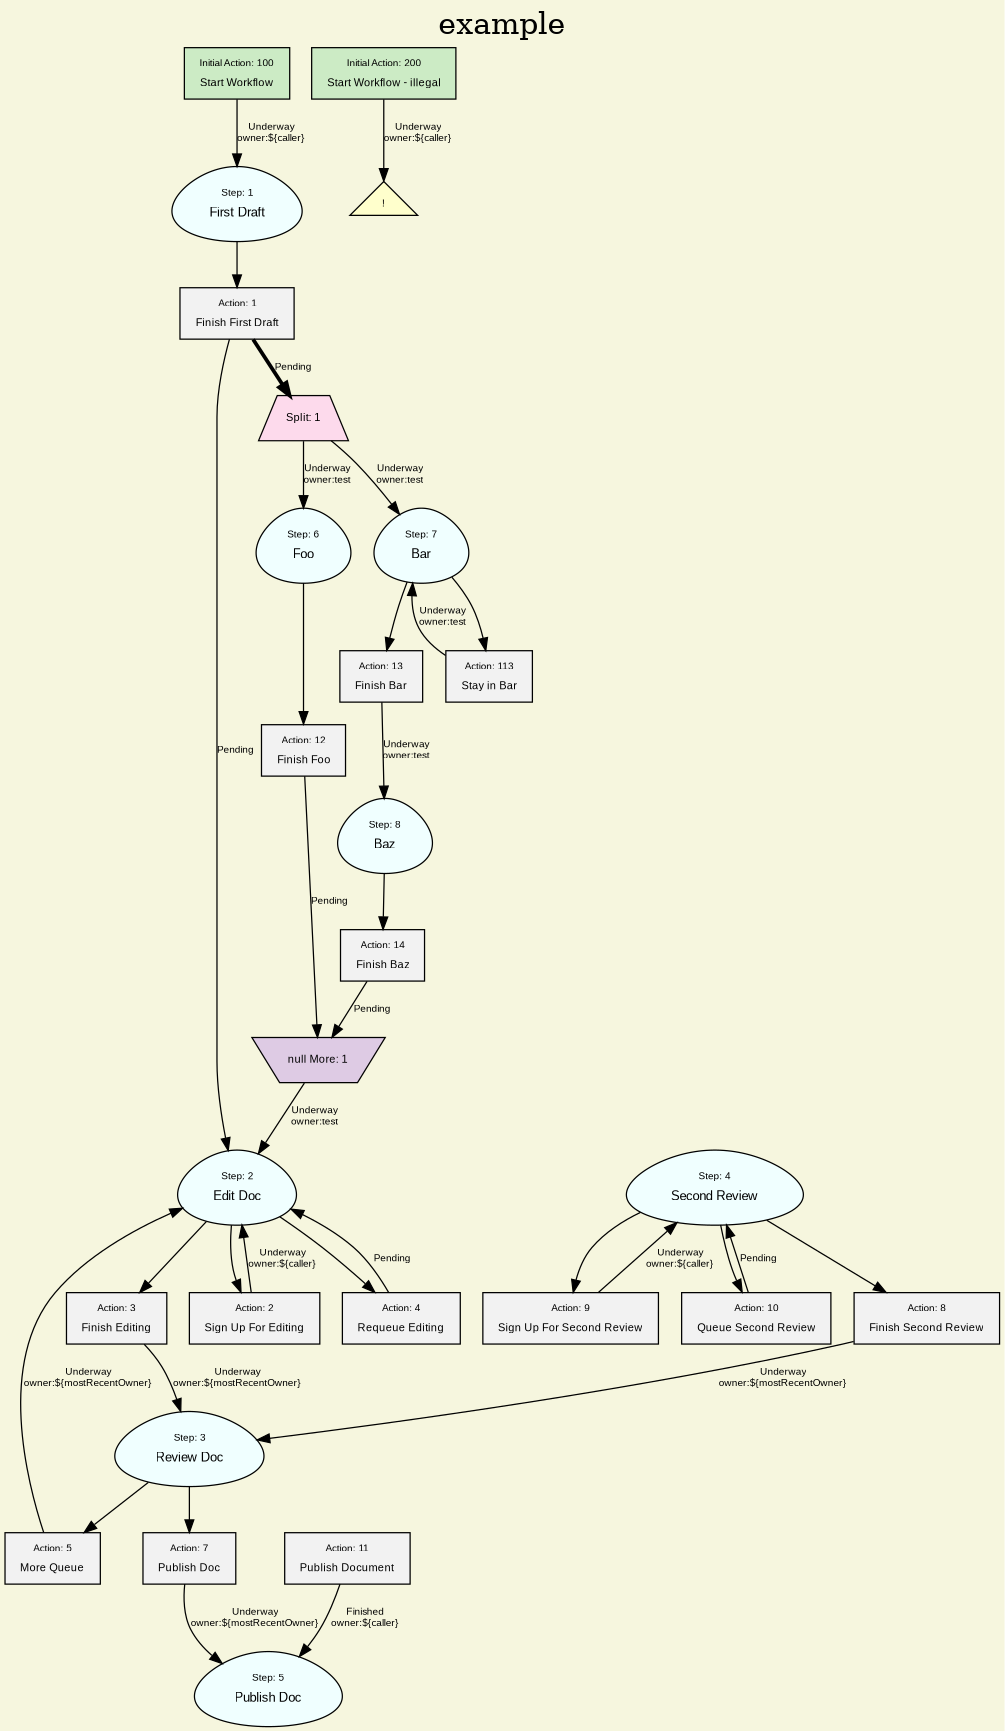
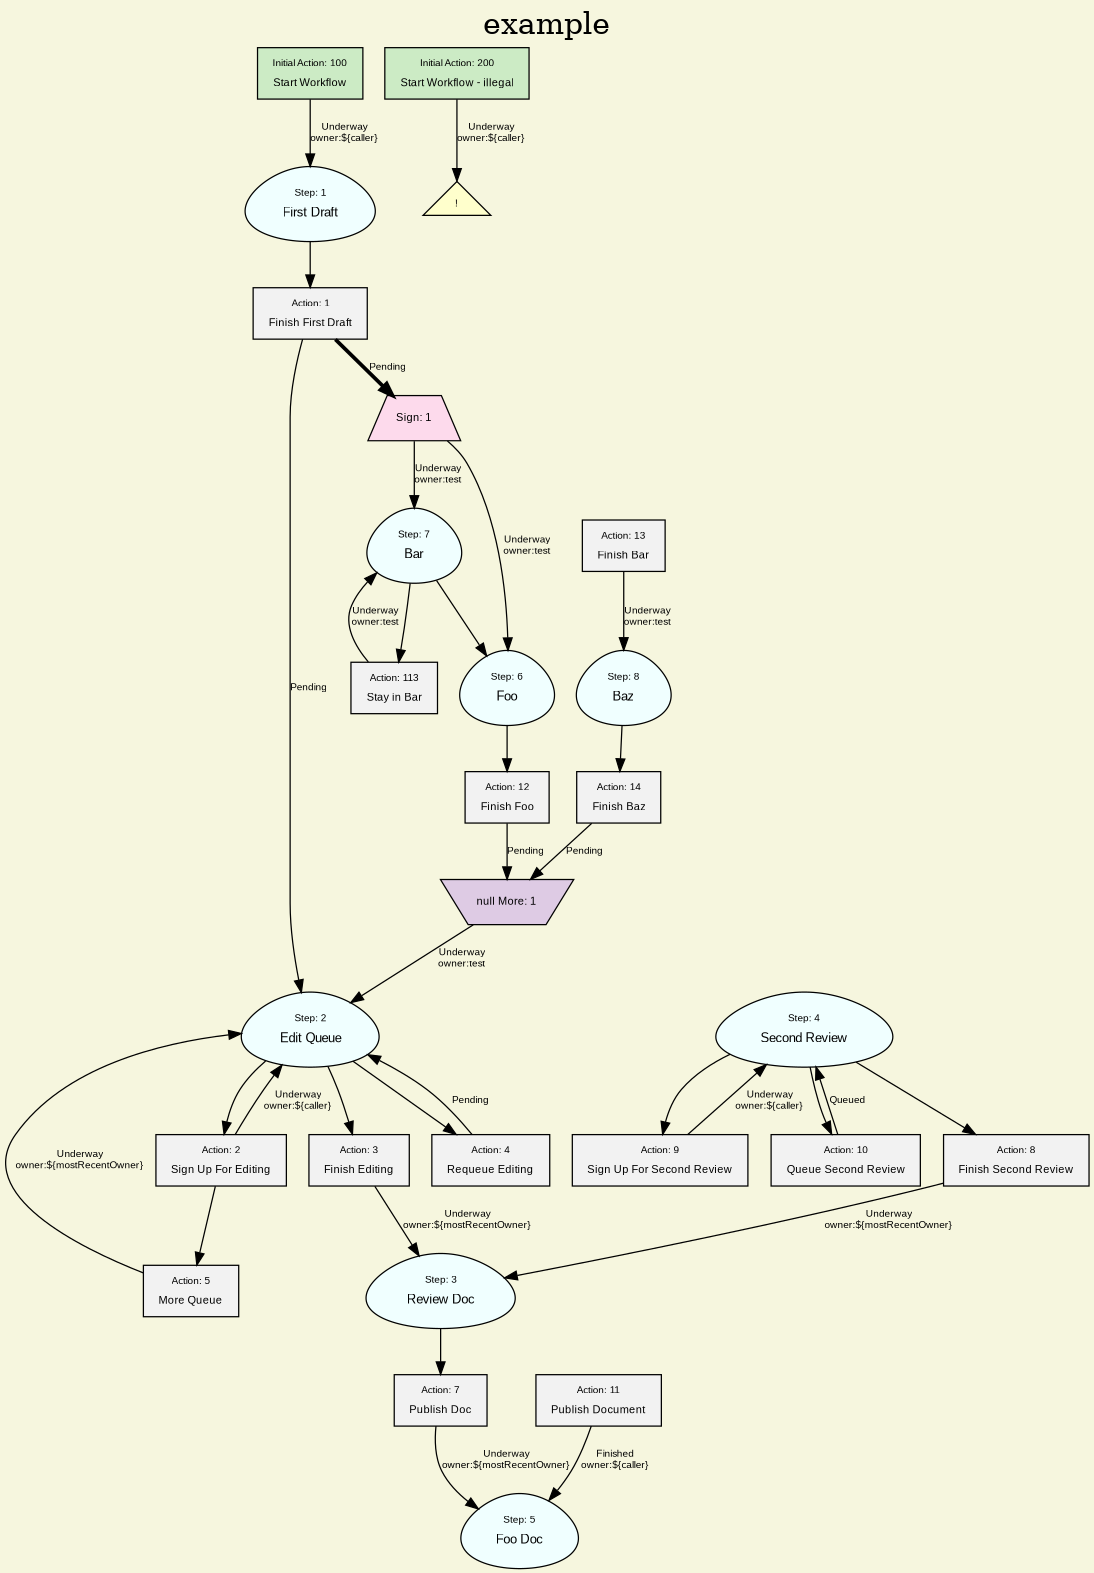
(304, 418) -> (414, 418)
(398, 610) -> (458, 613)
(238, 1196) -> (311, 1038)
(759, 1259) -> (848, 1101)
(121, 1503) -> (208, 1219)
(268, 1698) -> (520, 1540)
